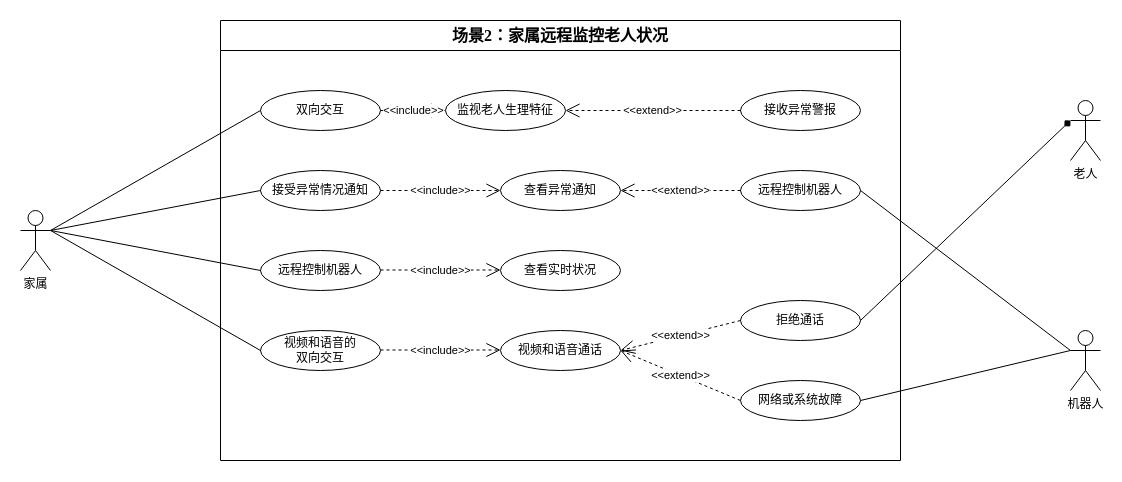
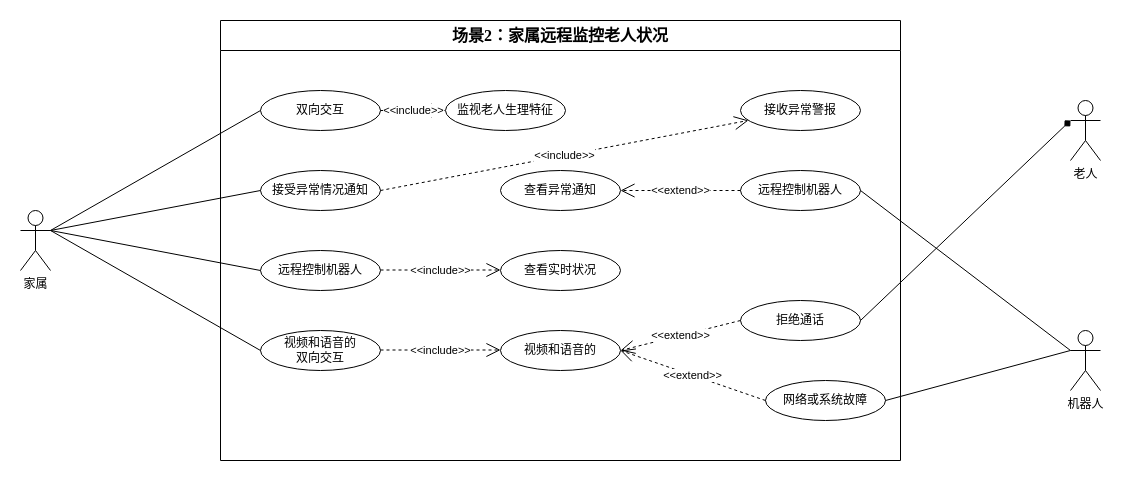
(654, 111) -> none
(441, 191) -> (645, 140)
(561, 351) -> (561, 351)
(801, 401) -> (826, 401)
